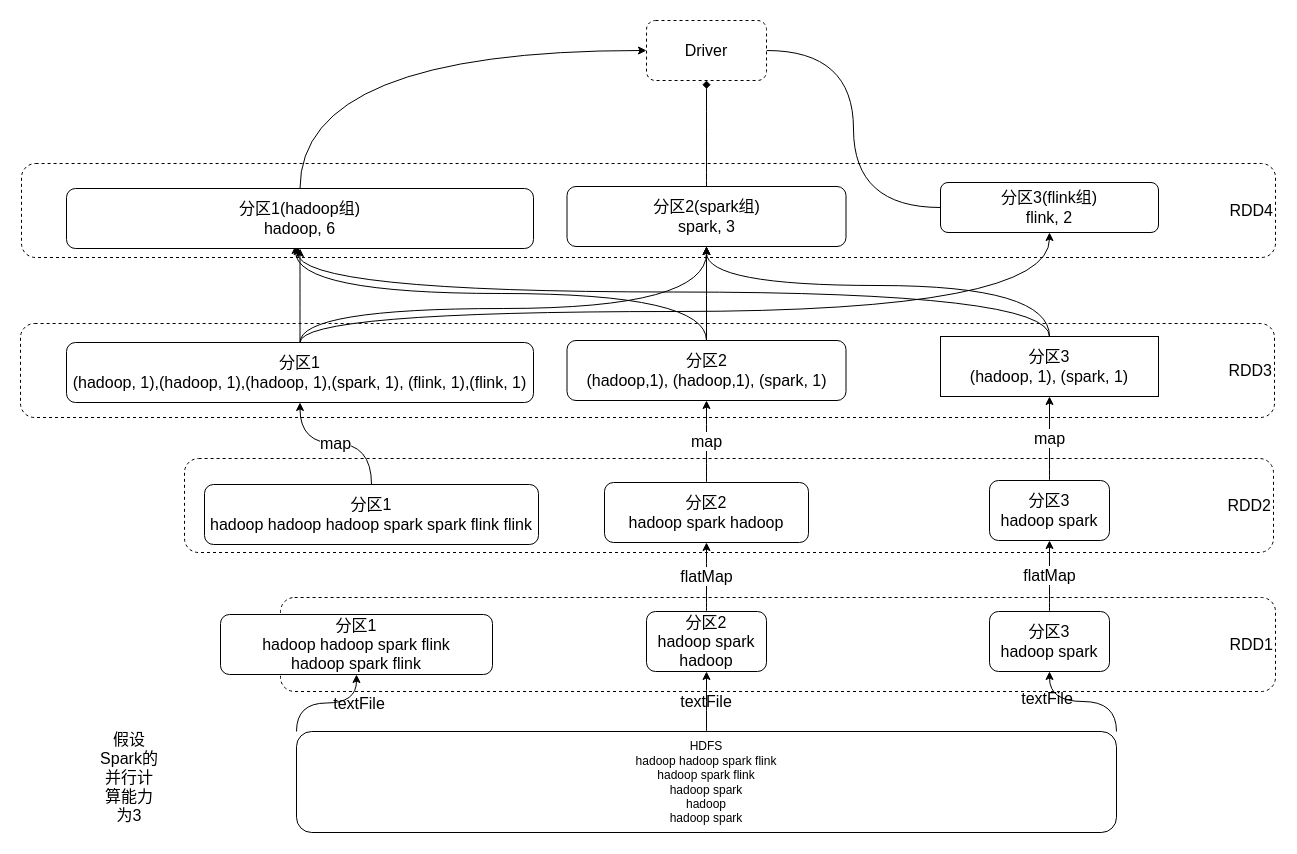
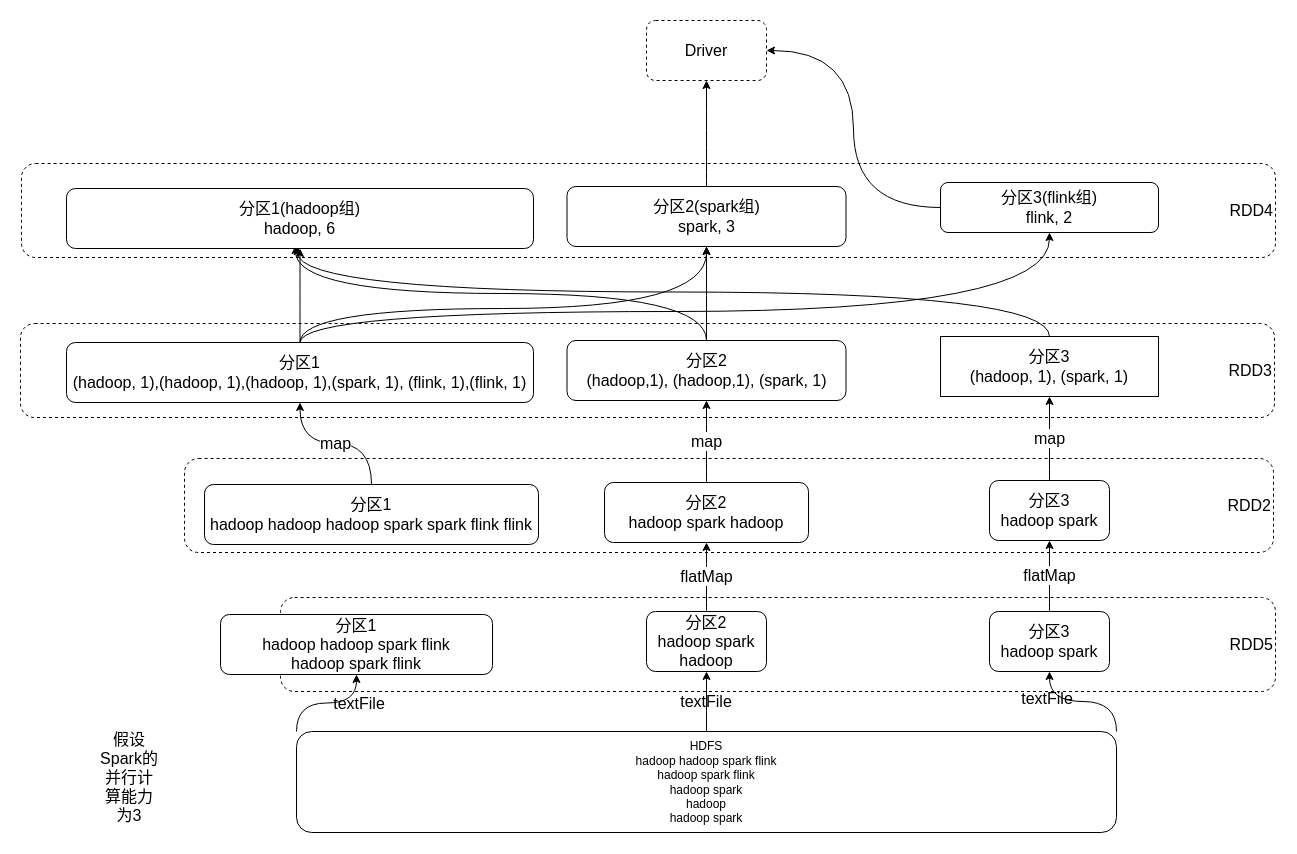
(772, 51) -> (775, 51)
(441, 69) -> none
(707, 89) -> (707, 88)
(884, 286) -> none
(1256, 645) -> (1256, 645)
